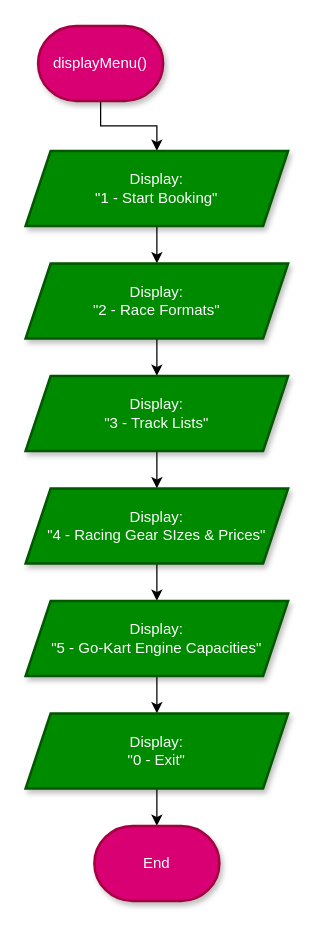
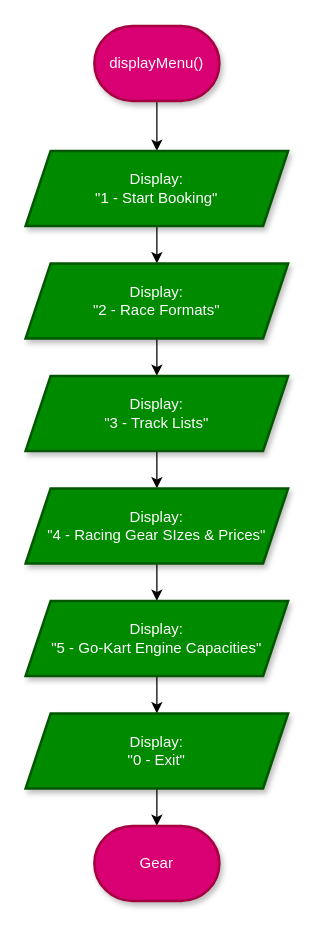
(101, 63) -> (157, 63)
(157, 863) -> (157, 863)
